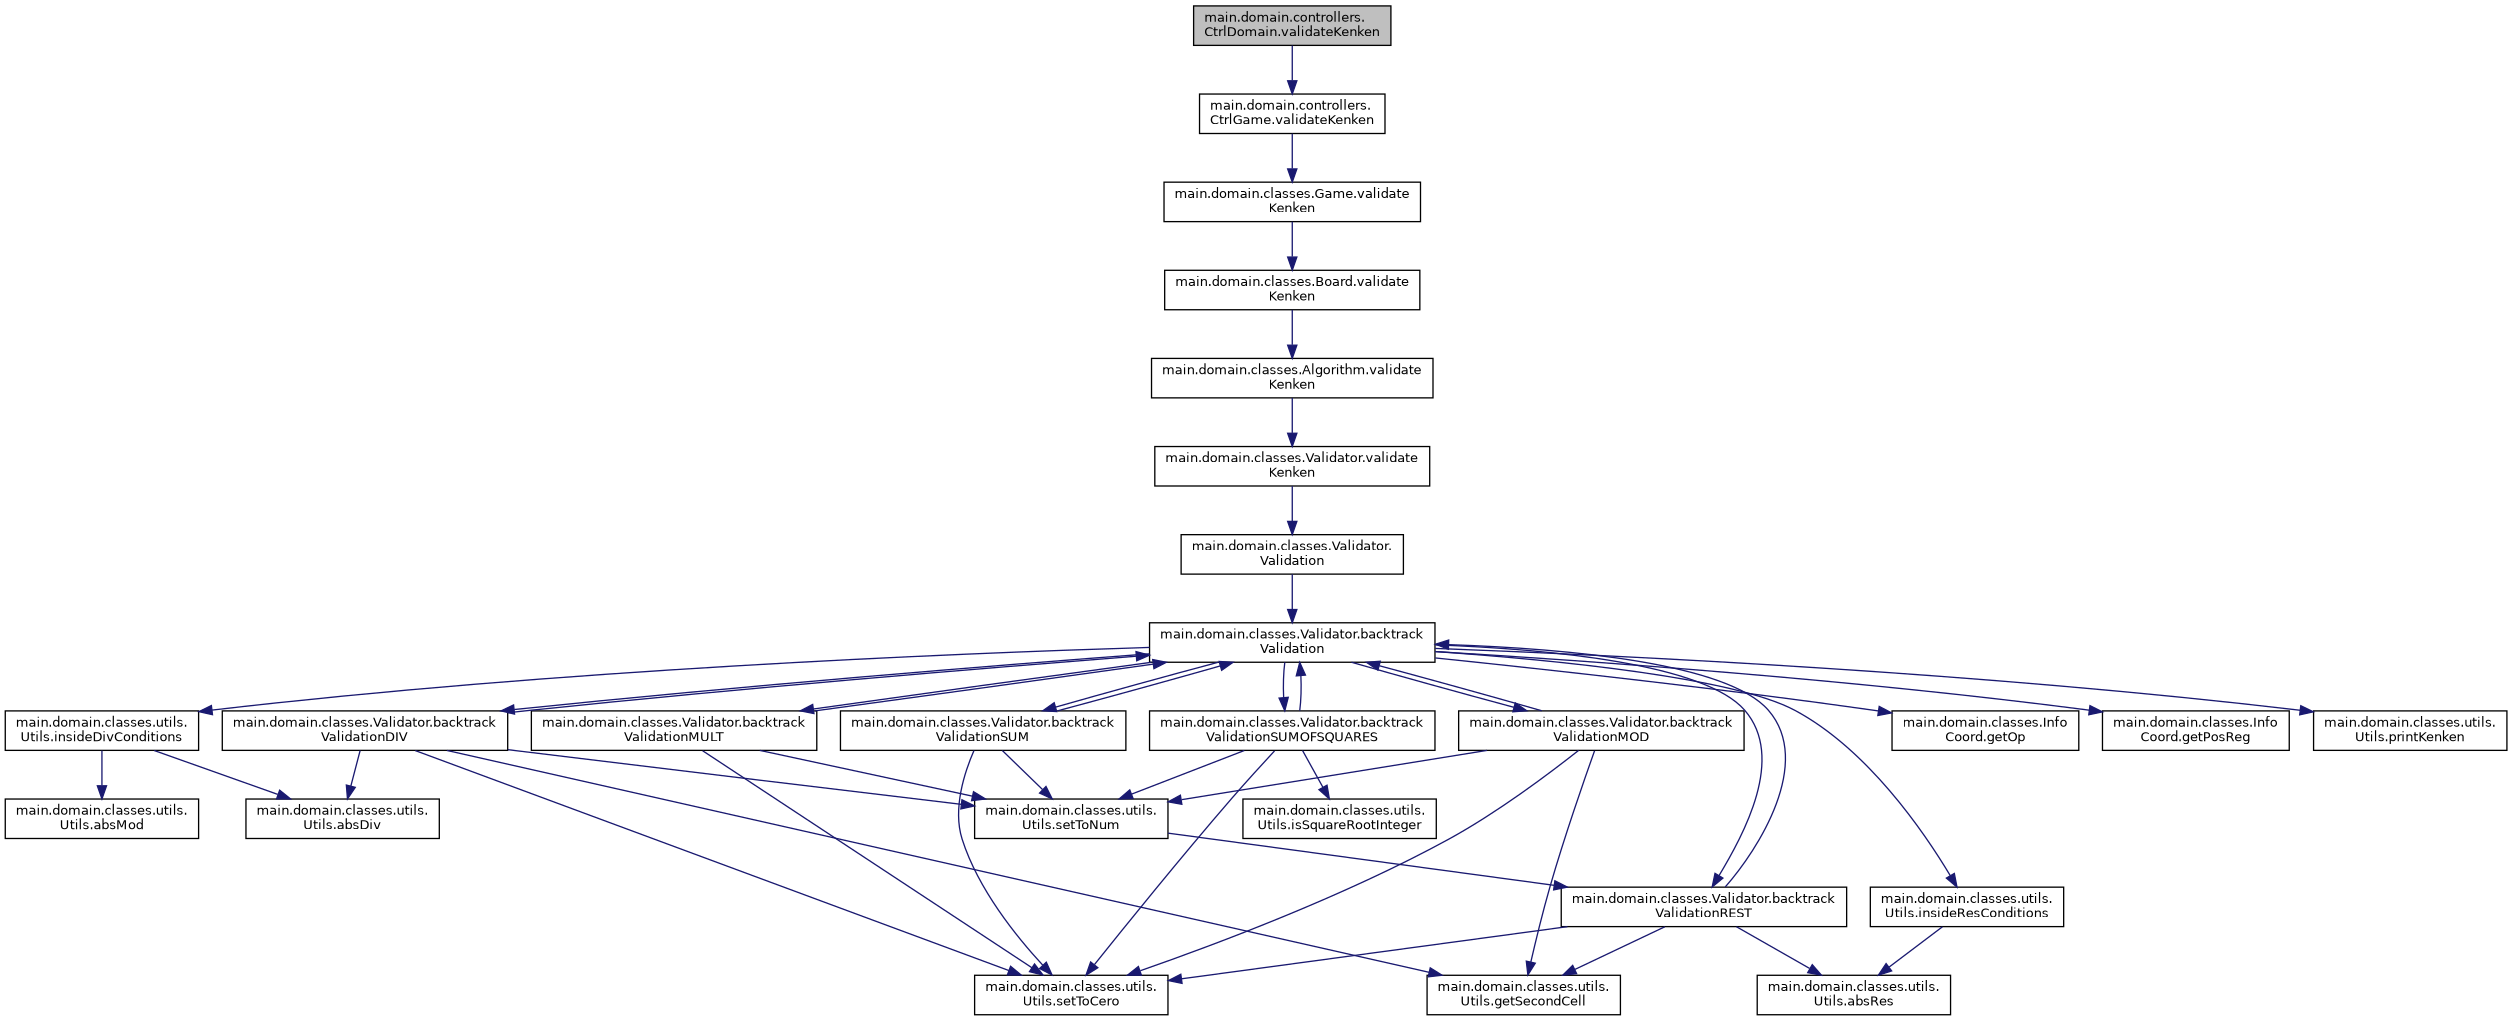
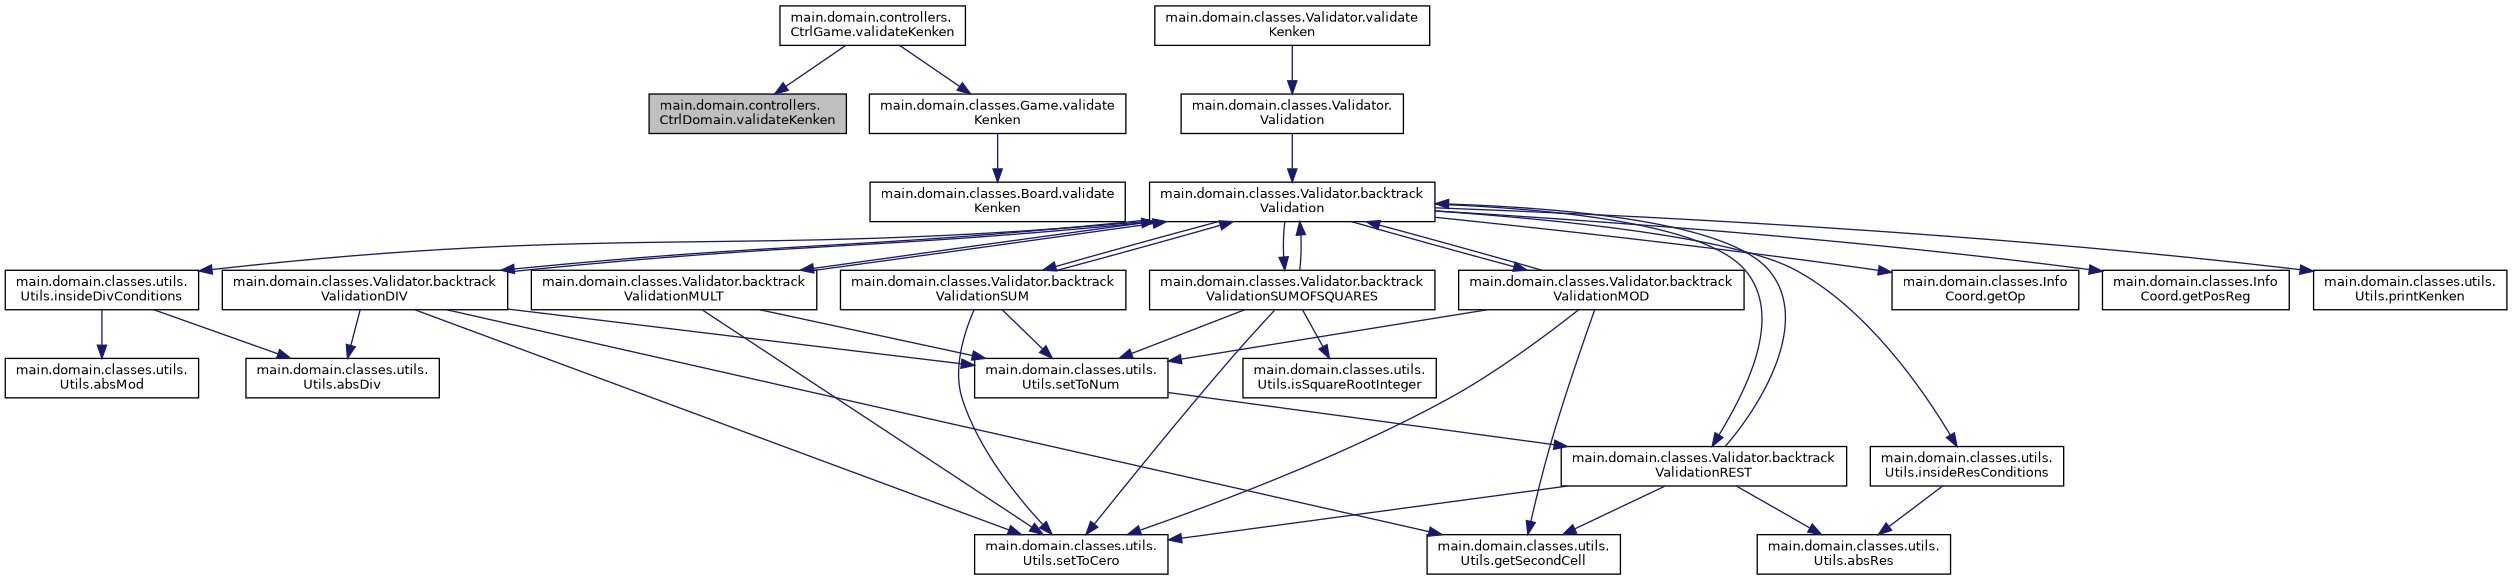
(1292, 63) -> (816, 66)
(1292, 378) -> none
